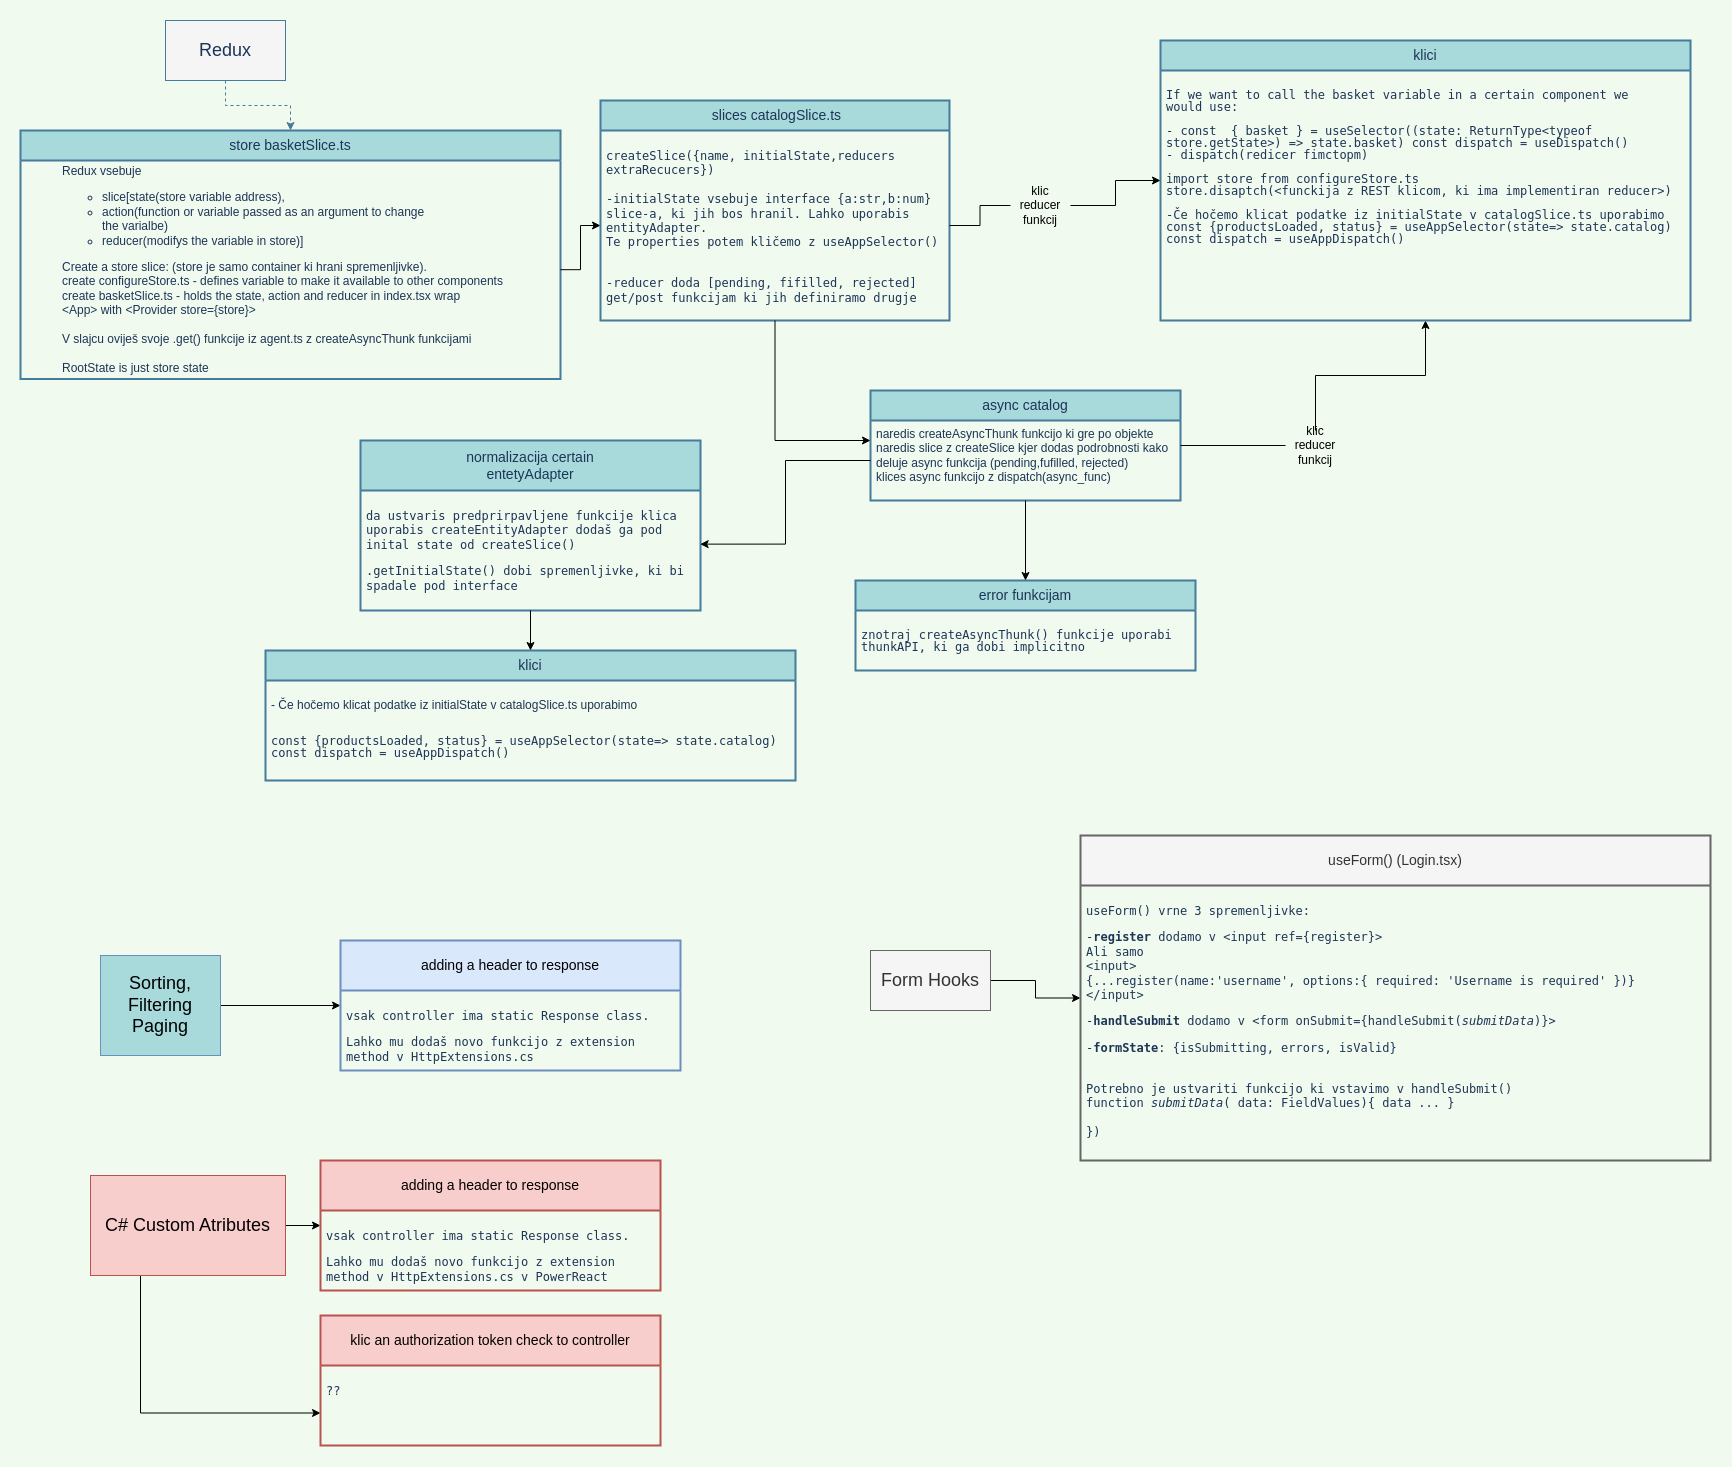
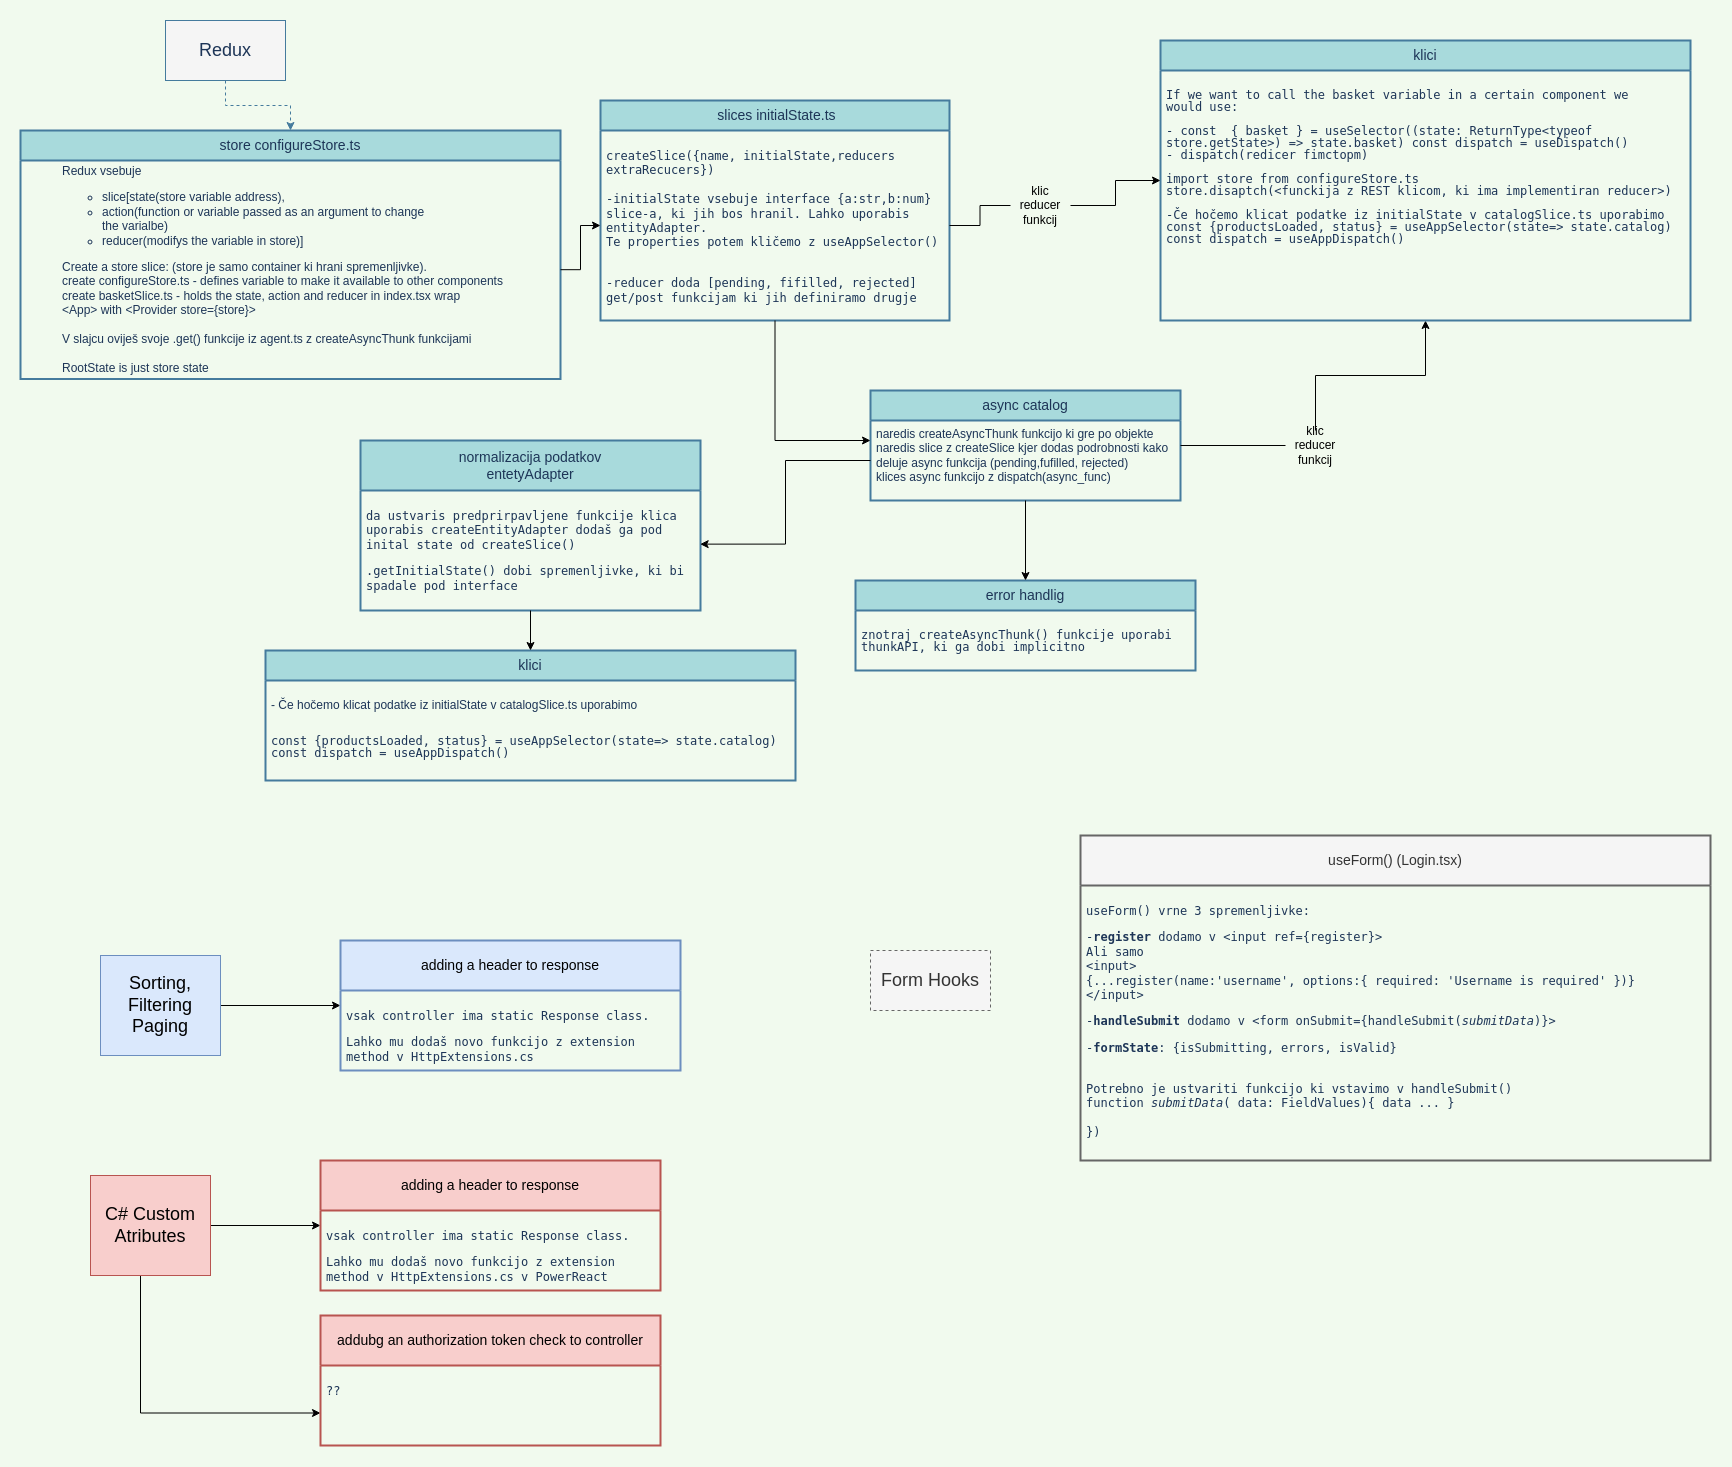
(775, 116) -> (775, 116)
(291, 146) -> (291, 146)
(531, 466) -> (531, 466)
(1026, 596) -> (1026, 596)
(931, 981) -> (931, 981)
(1022, 981) -> none
(161, 1006) -> (161, 1006)
(188, 1226) -> (151, 1226)
(491, 1341) -> (491, 1341)
